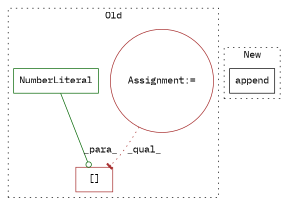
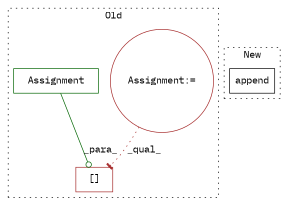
(56, 81) -> (56, 81)
